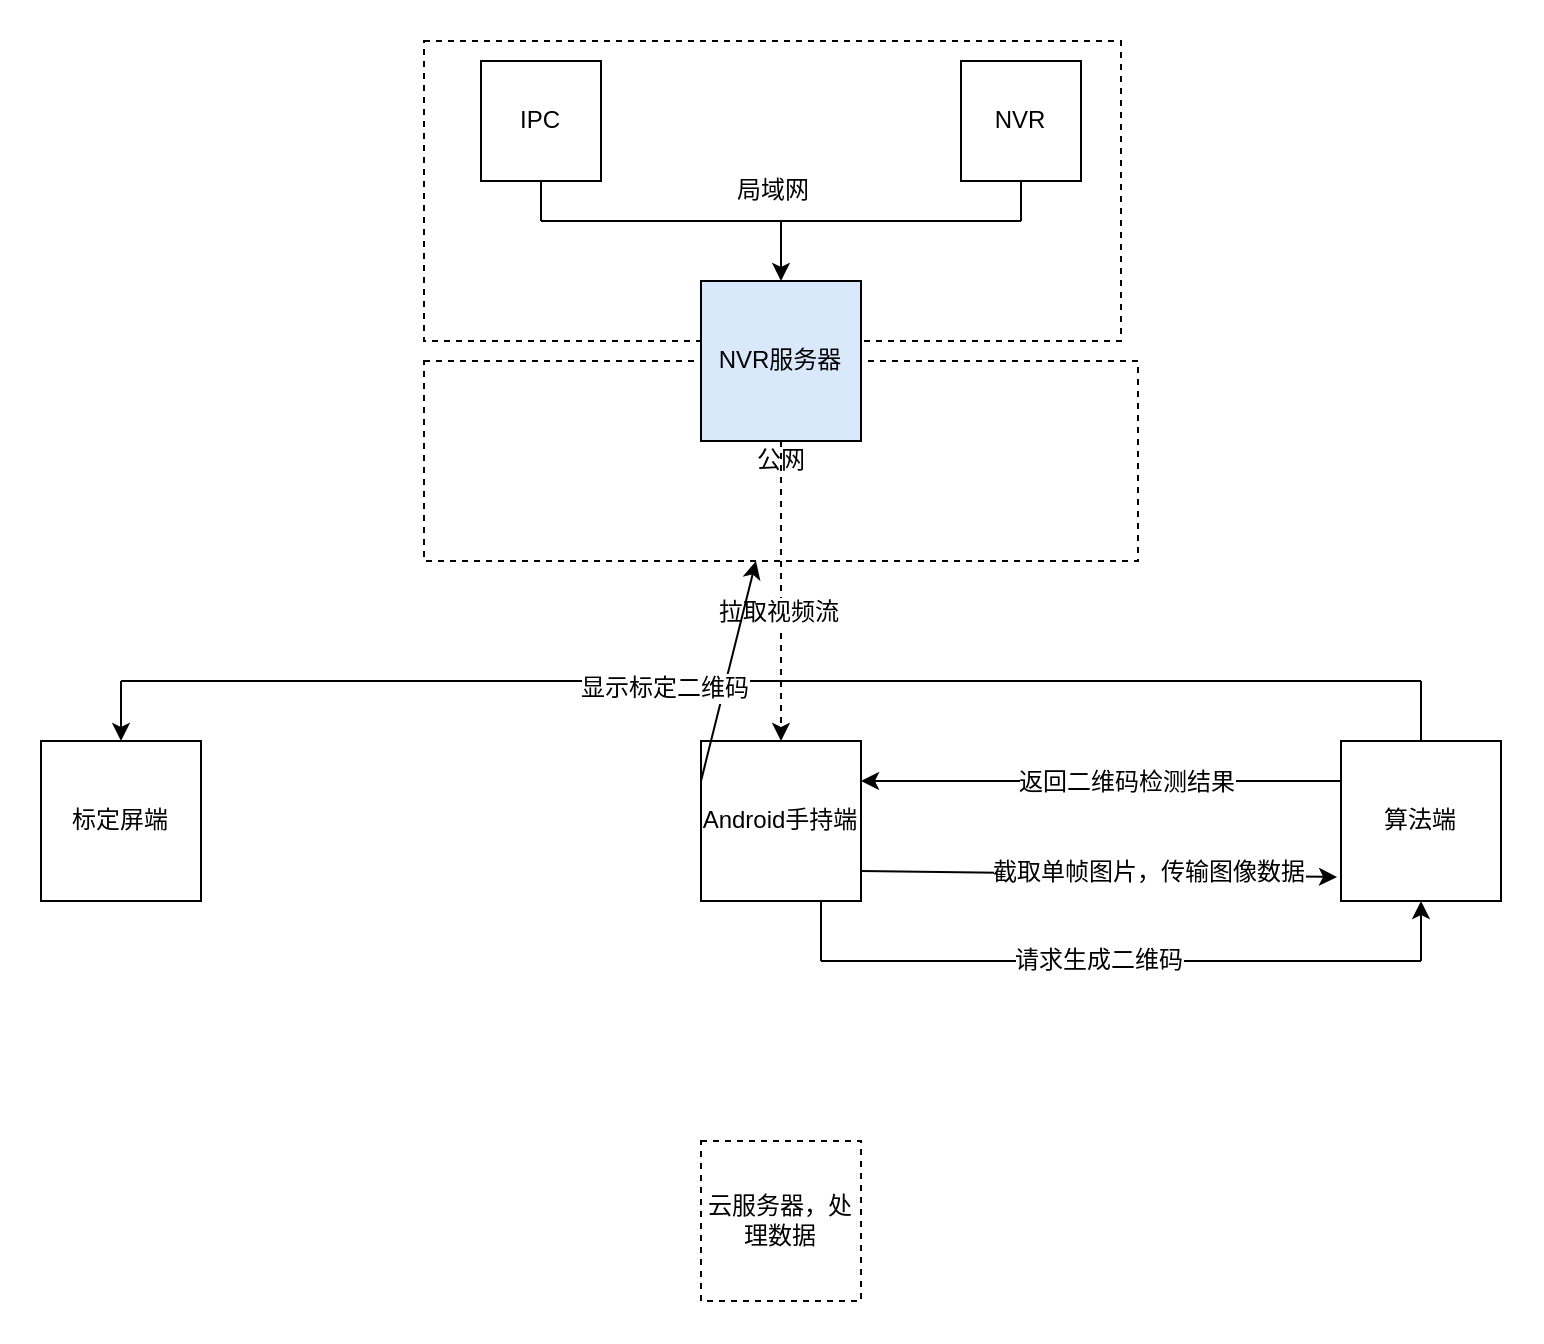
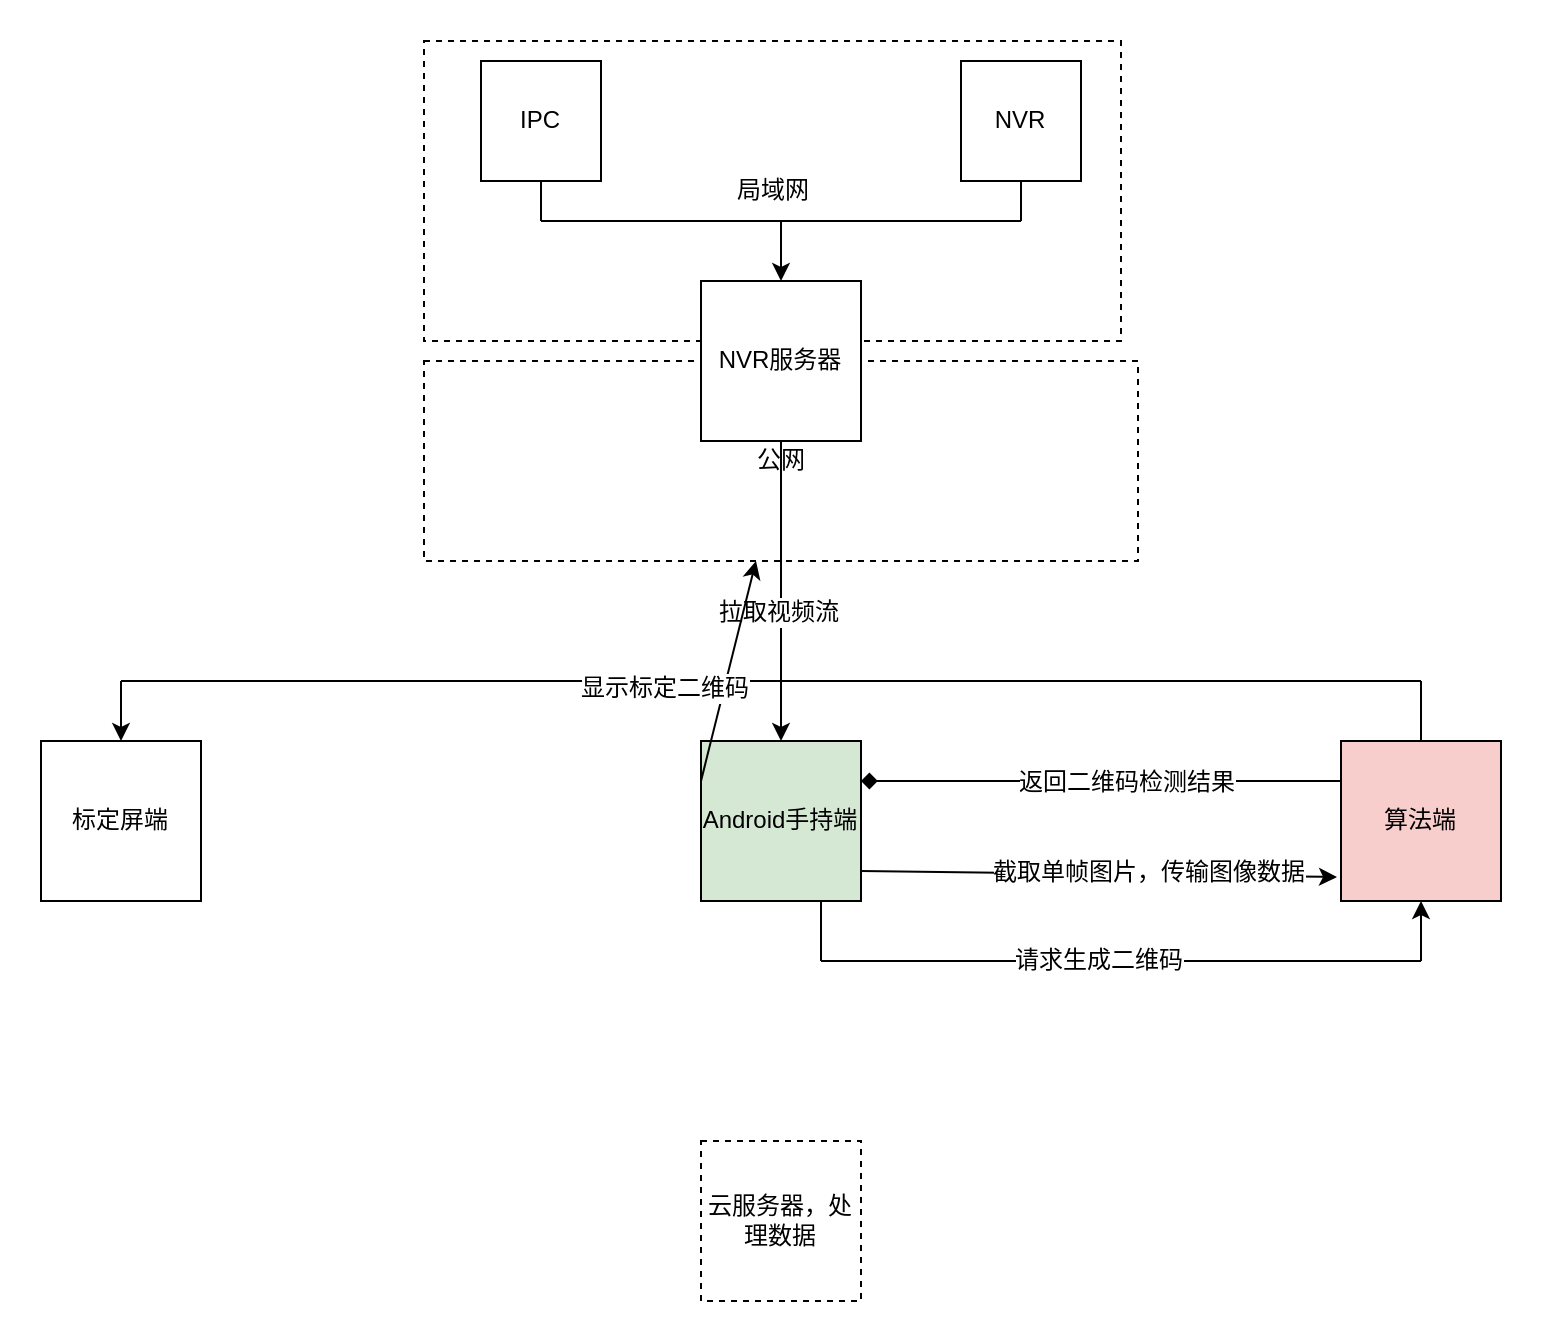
(781, 361) -> (781, 361)
(781, 521) -> (781, 521)
(876, 781) -> (877, 781)
(781, 821) -> (781, 821)
(1421, 821) -> (1421, 821)
